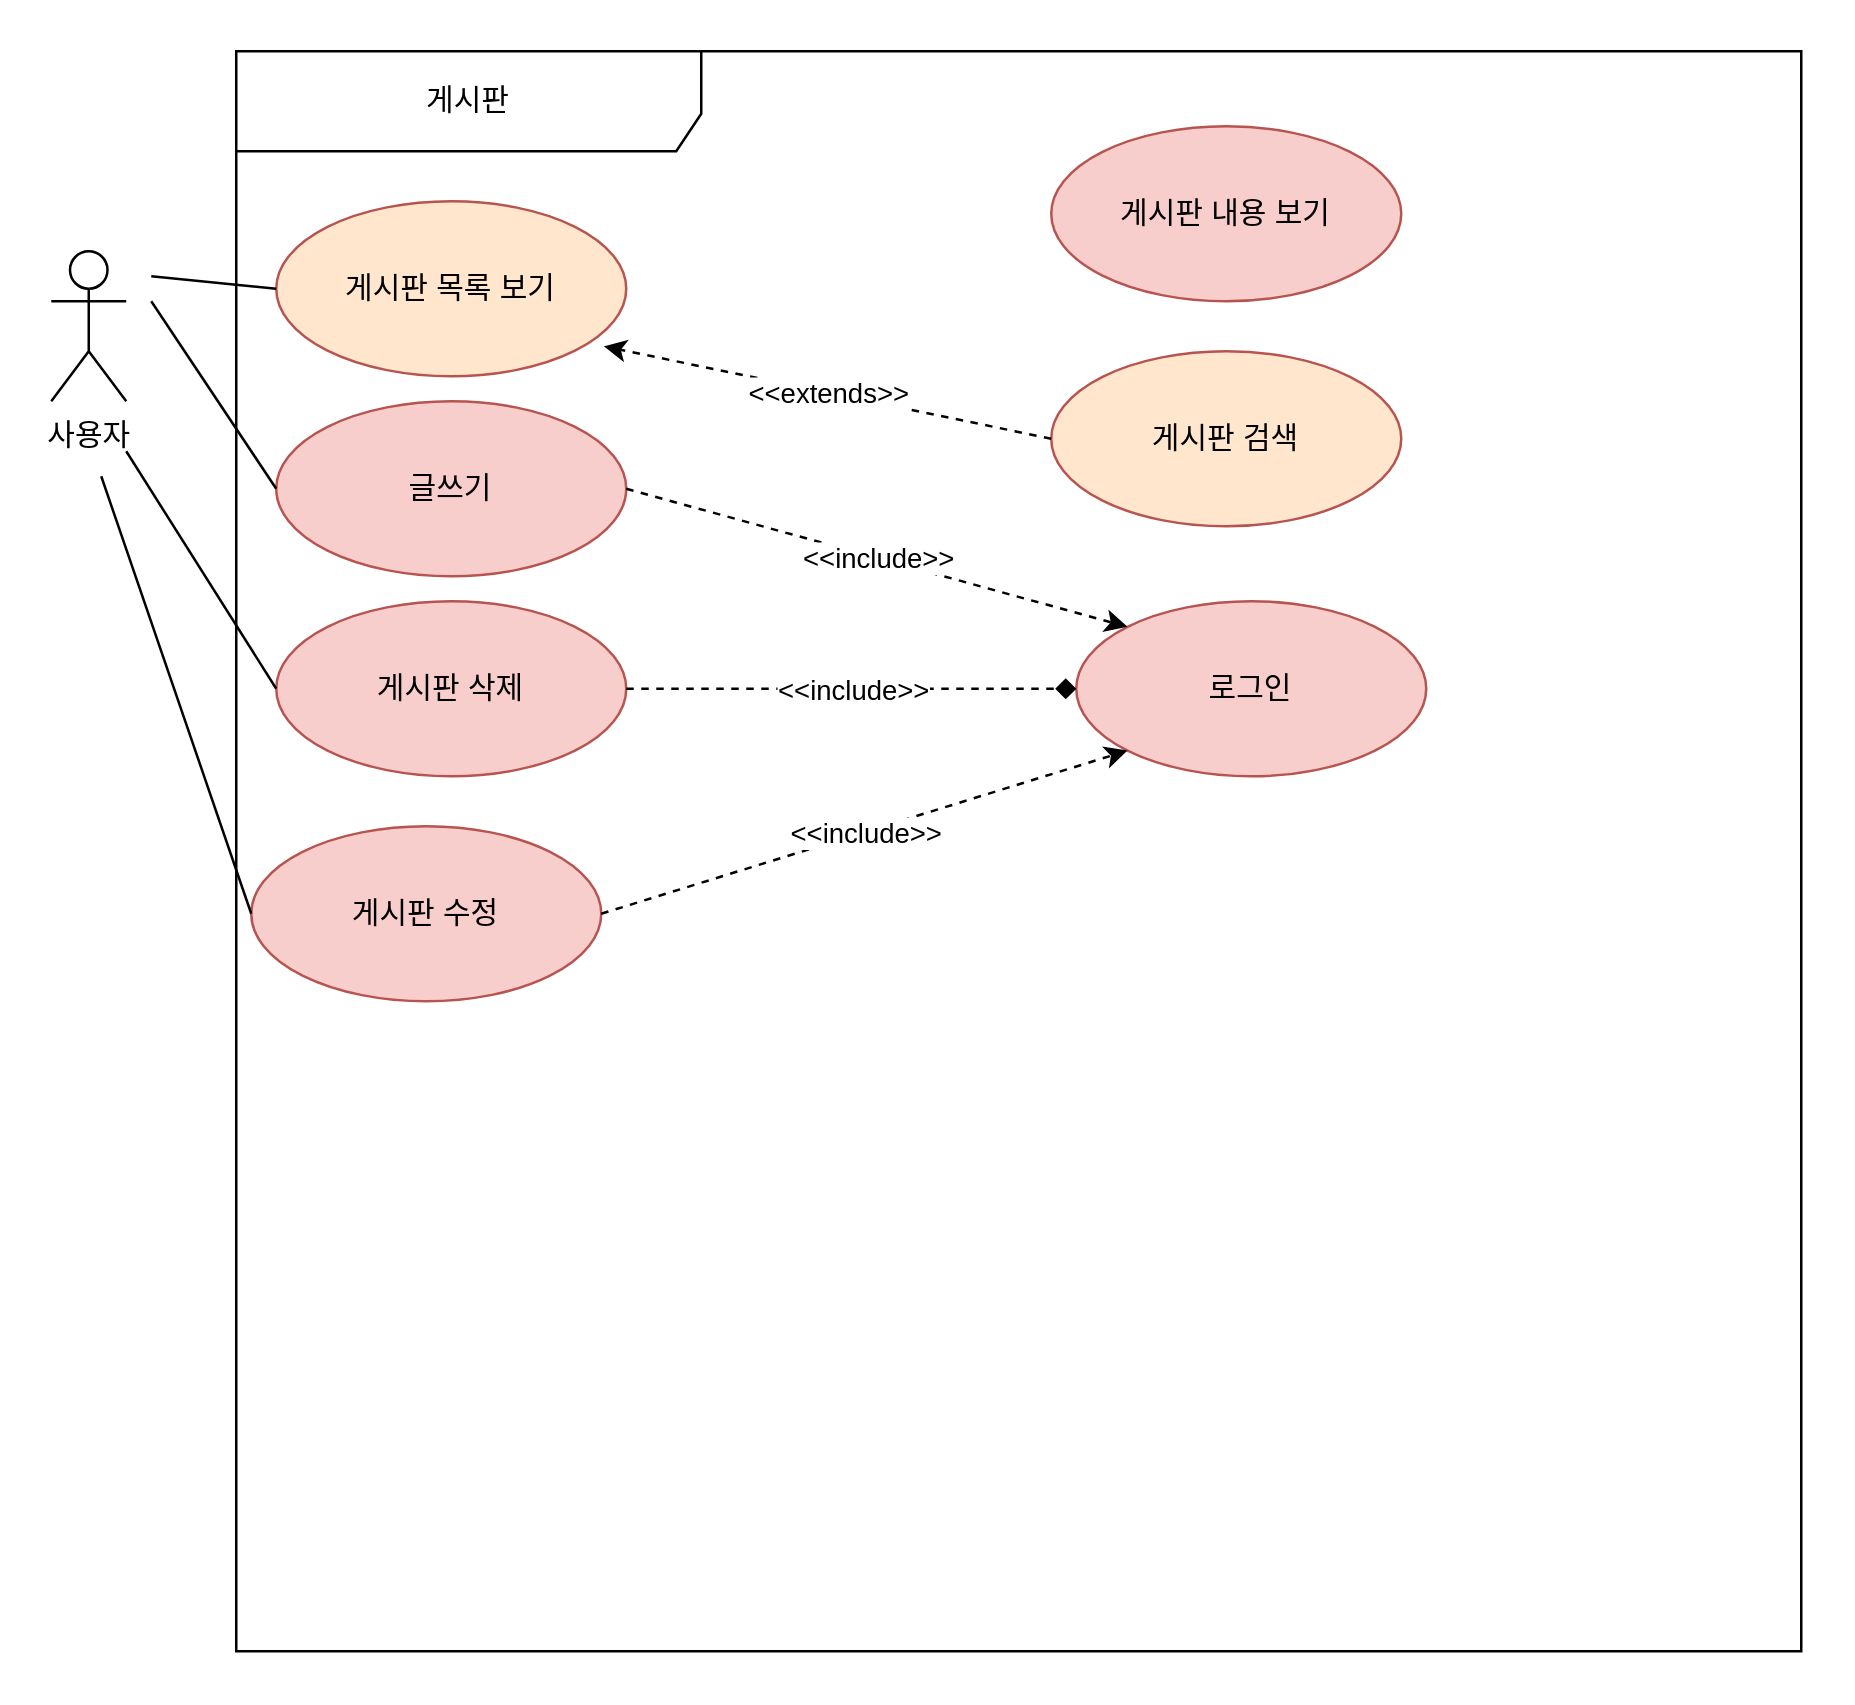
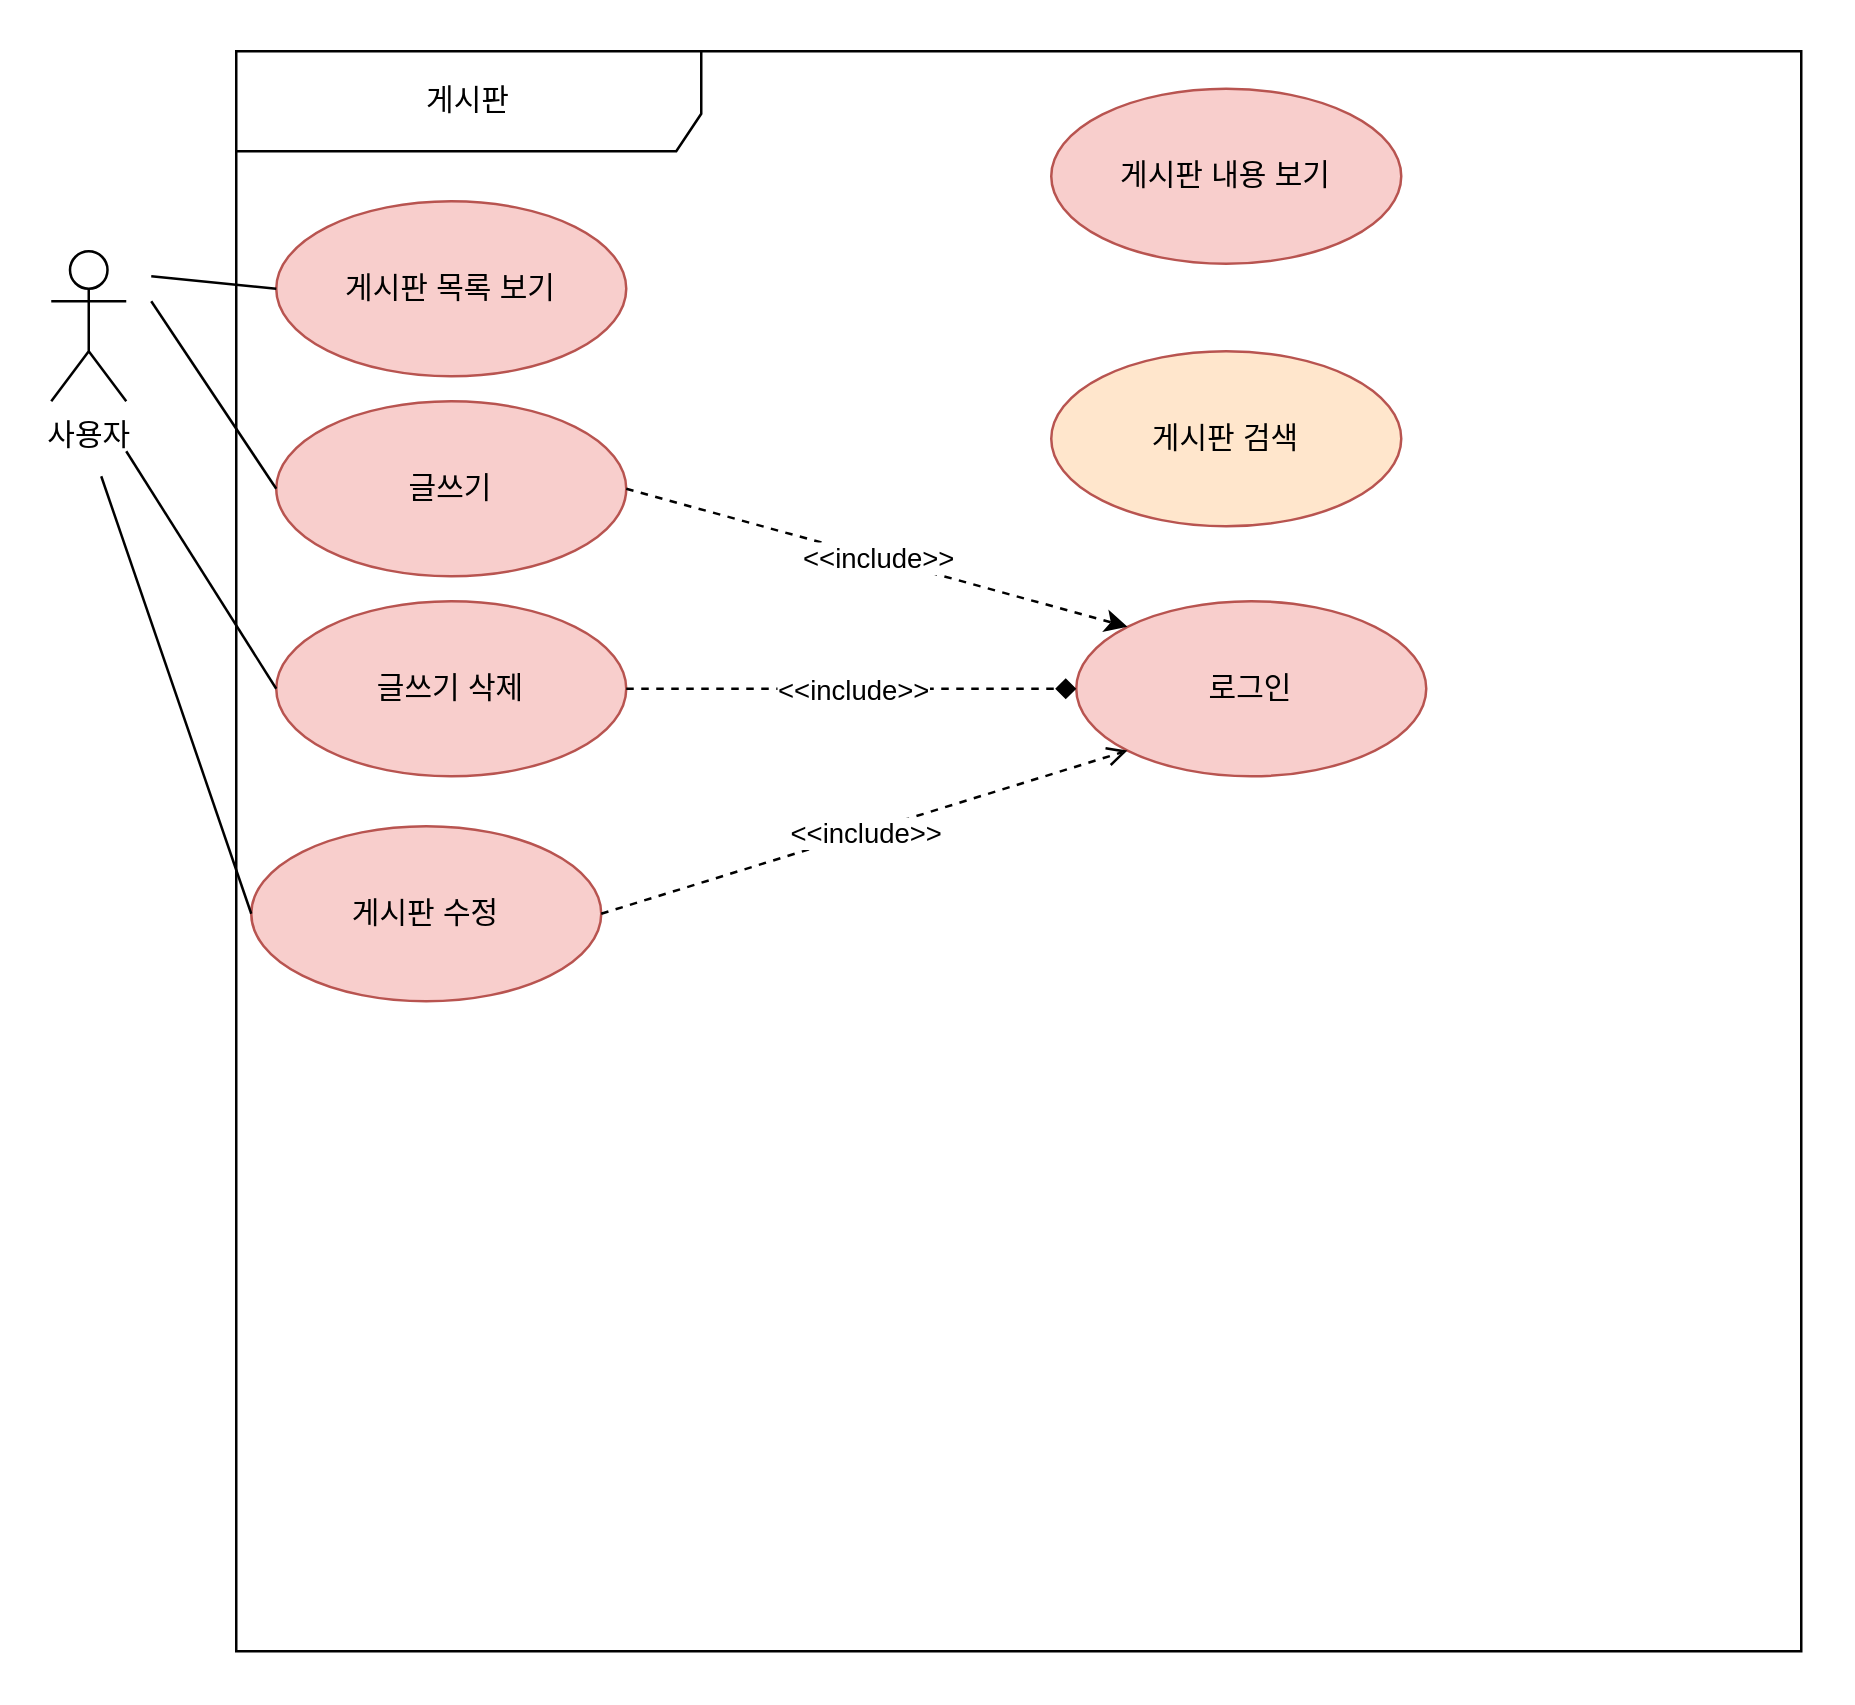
(1226, 214) -> (1226, 176)
(451, 289) -> (451, 289)
(983, 425) -> none
(451, 689) -> (451, 689)
(1109, 756) -> (1114, 755)
